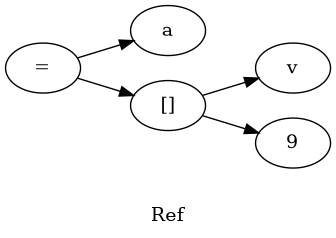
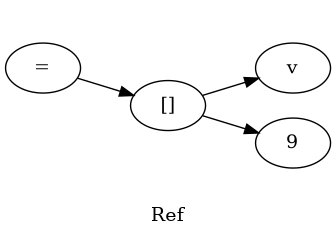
(168, 31) -> none
